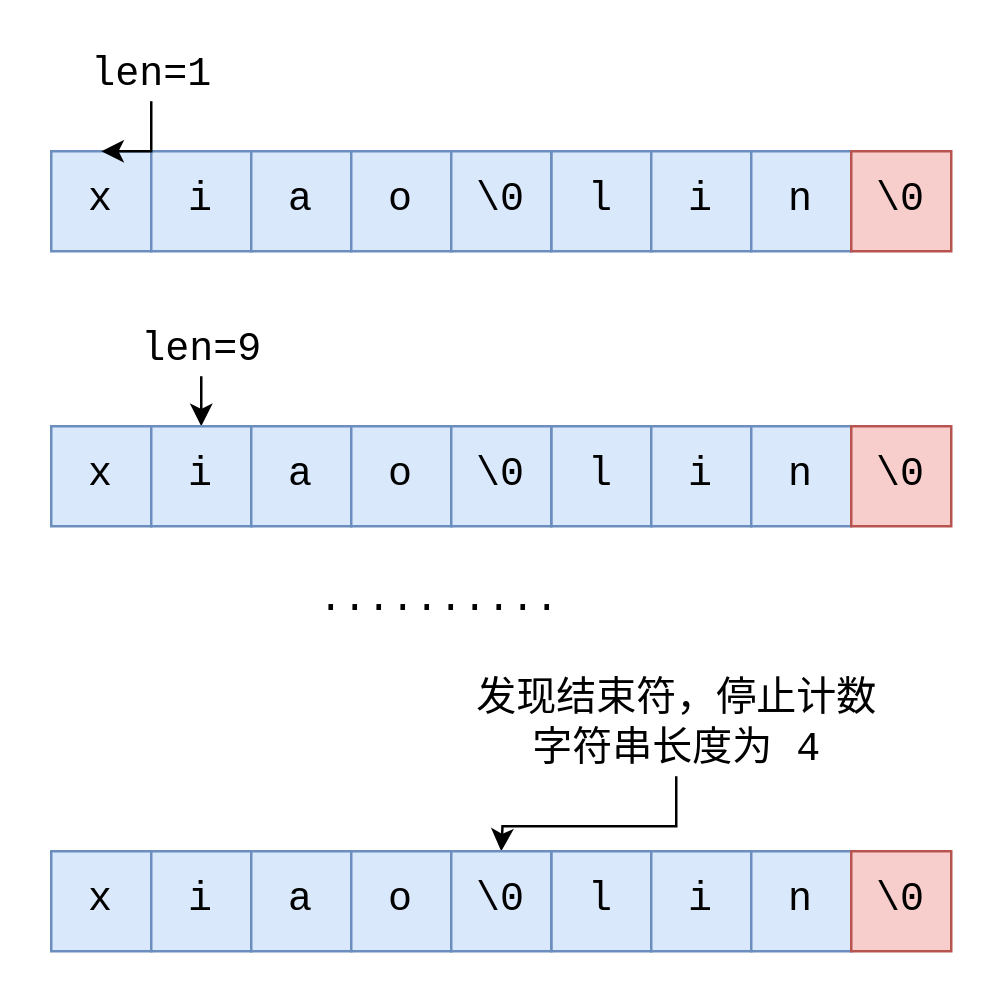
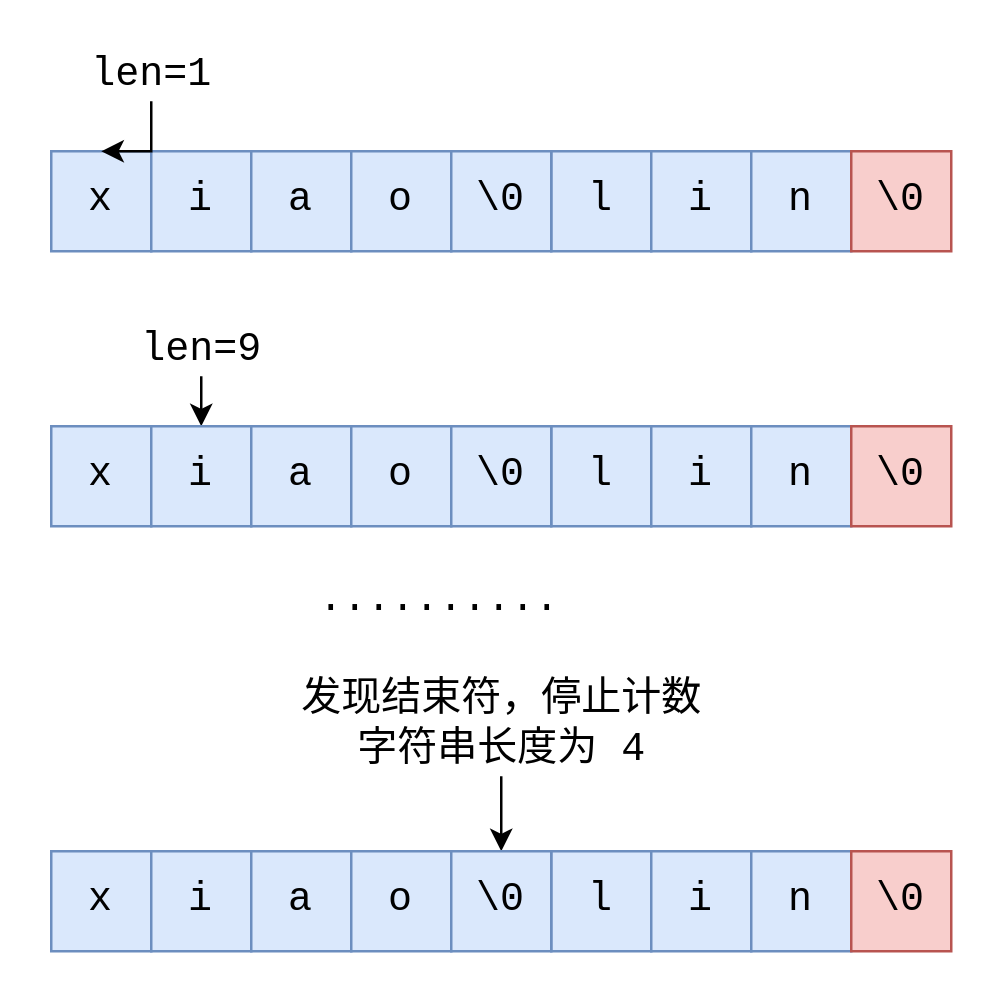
(676, 726) -> (501, 726)
